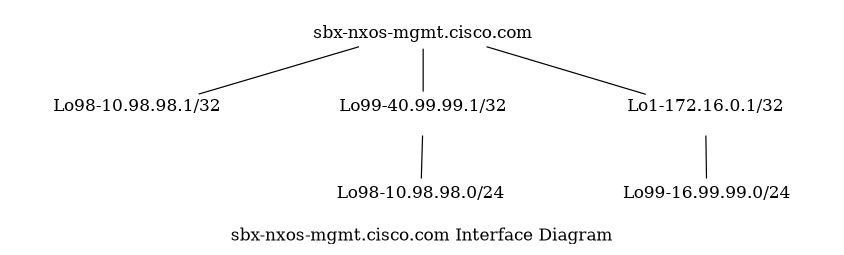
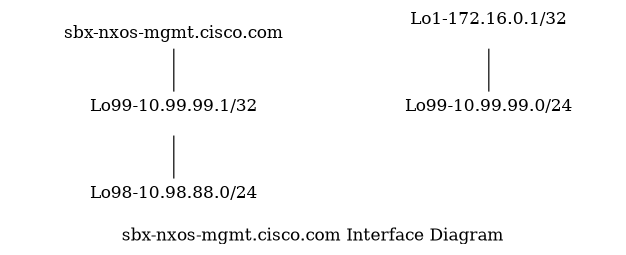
(566, 71) -> none
(137, 113) -> none
(423, 113) -> (174, 113)
(421, 200) -> (174, 200)
(707, 200) -> (489, 113)
